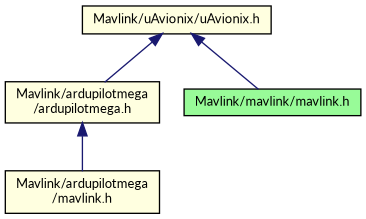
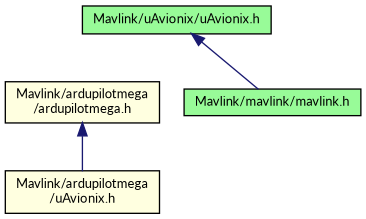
(177, 20) -> (177, 20)
(128, 62) -> none
(82, 192) -> (82, 192)
